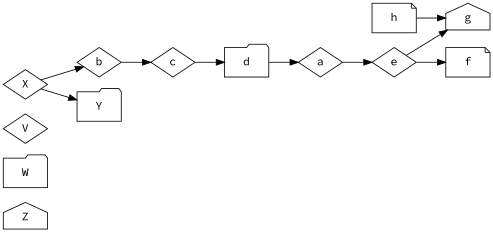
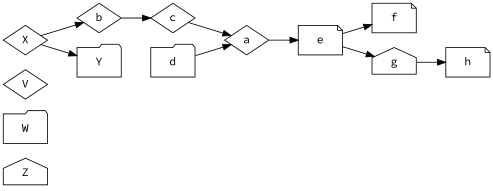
(427, 18) -> (427, 62)
(206, 62) -> (206, 28)
(394, 62) -> (320, 40)
